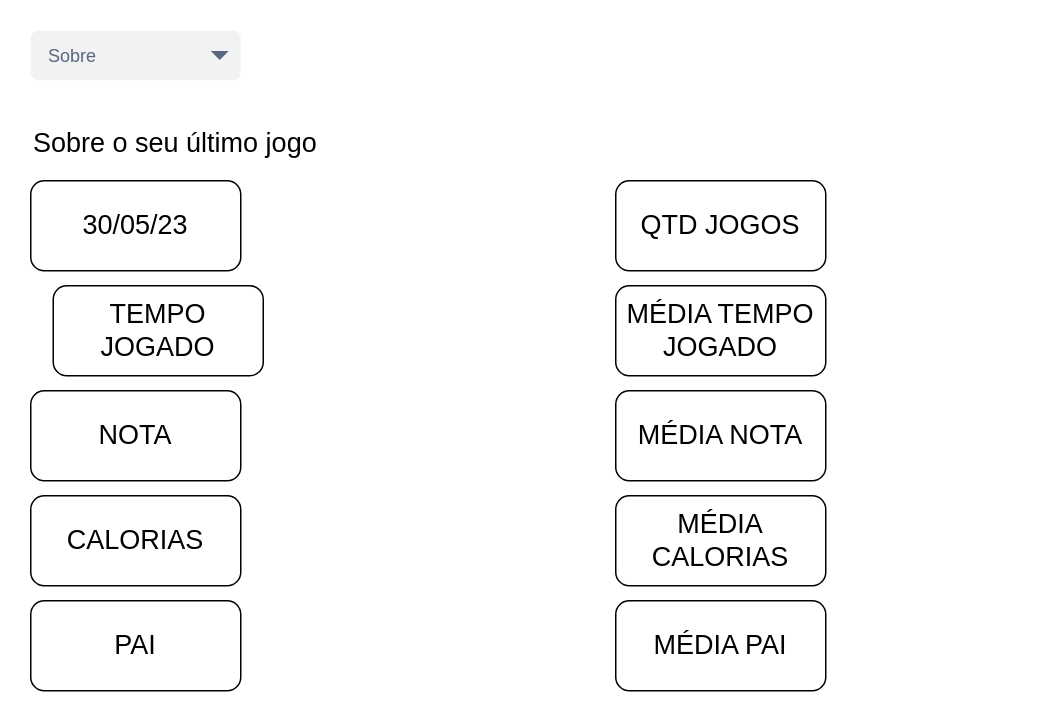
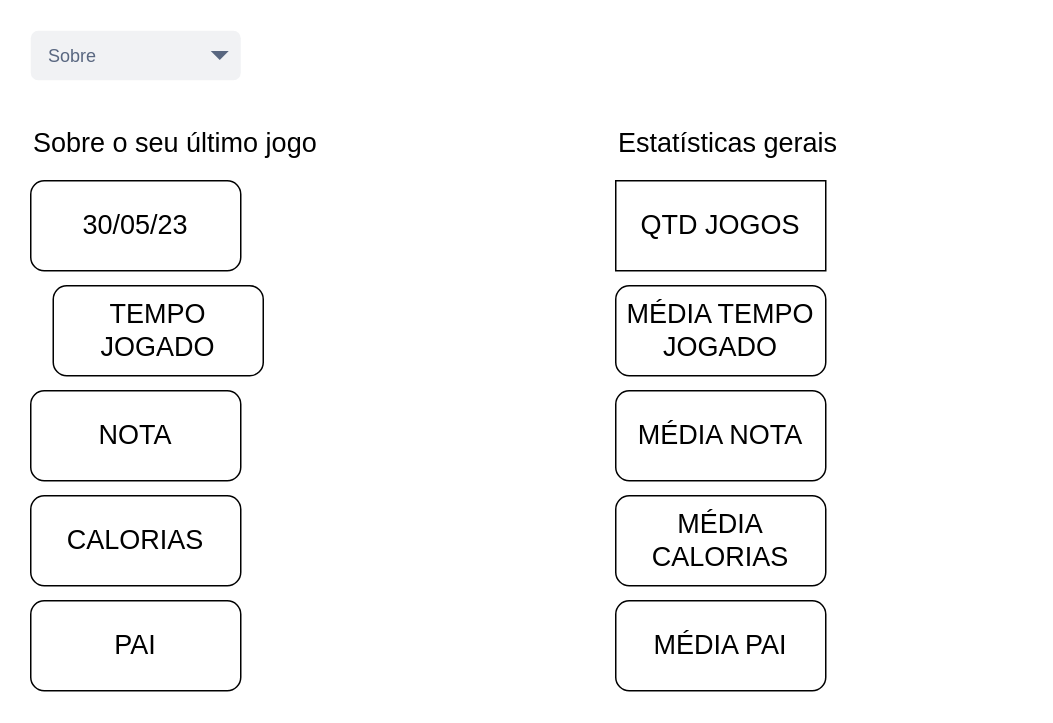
none -> (818, 143)
(721, 226) -> (721, 226)
